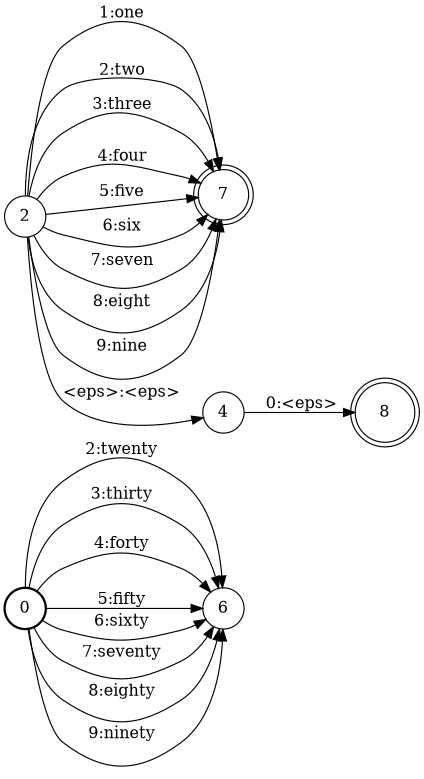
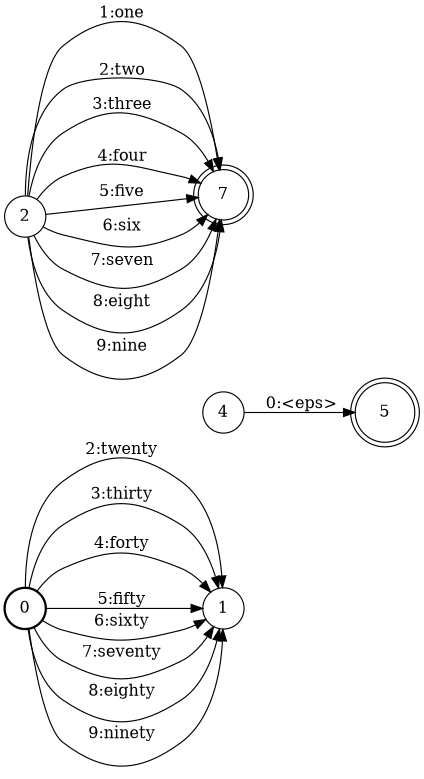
(53, 387) -> none
(385, 412) -> (385, 412)
(223, 608) -> (223, 608)
